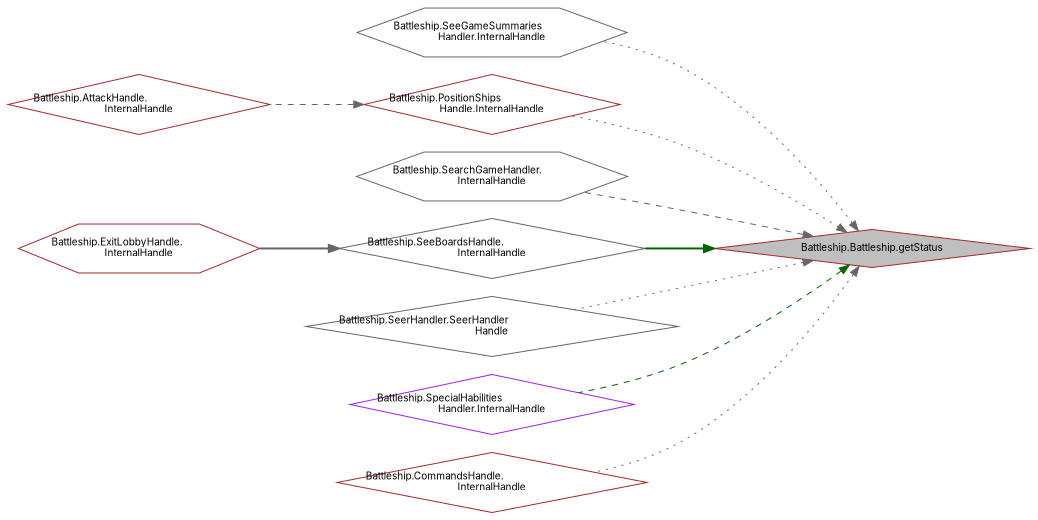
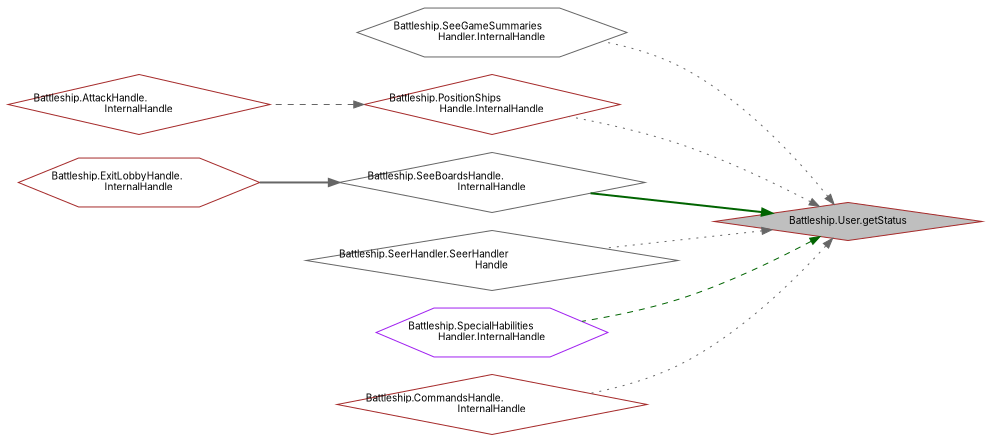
(492, 176) -> none
(872, 248) -> (848, 221)
(492, 404) -> (492, 332)
